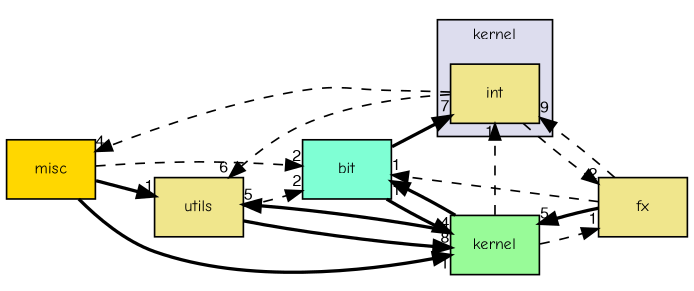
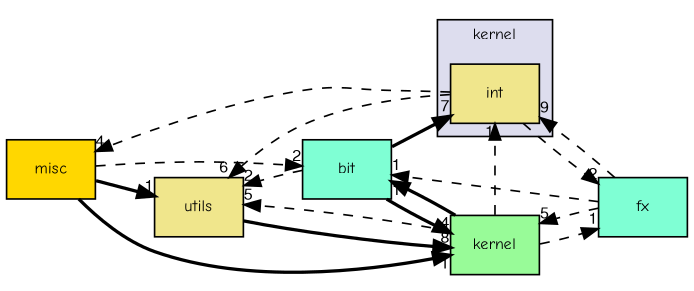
(265, 201) -> (281, 175)
(643, 207) -> (643, 207)
(577, 213) -> (577, 213)
(356, 216) -> (356, 216)
